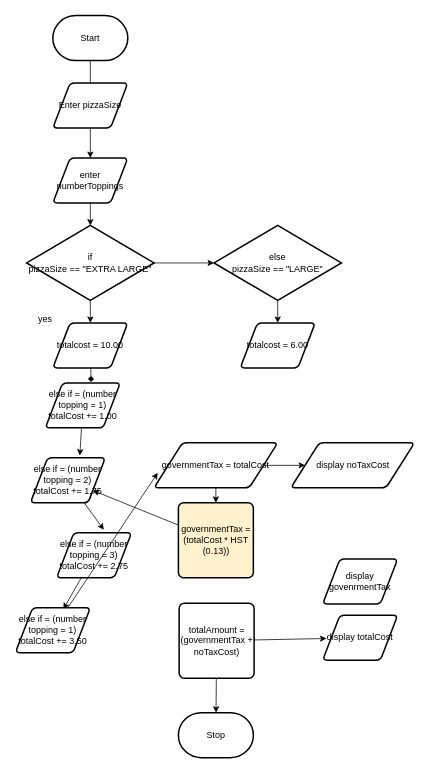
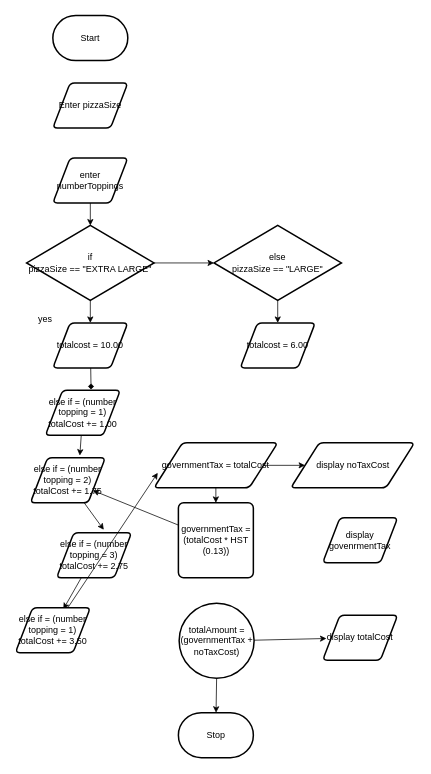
(90, 140) -> none
(83, 405) -> (83, 413)
(216, 540) -> (216, 540)
(360, 582) -> (360, 540)
(217, 641) -> (217, 641)
